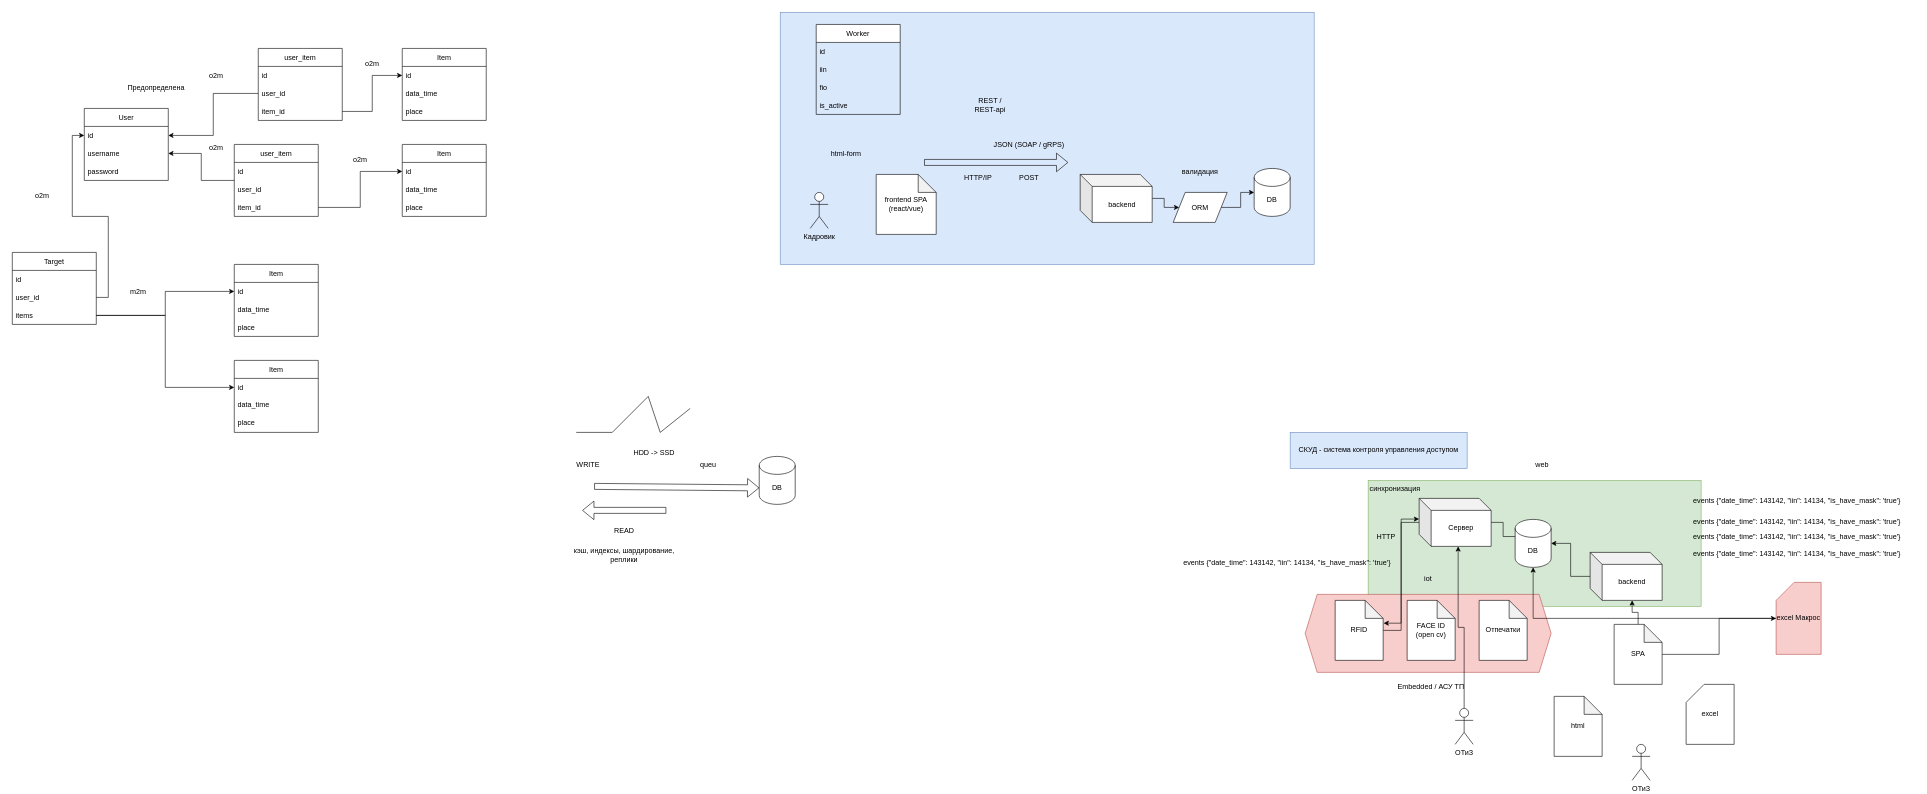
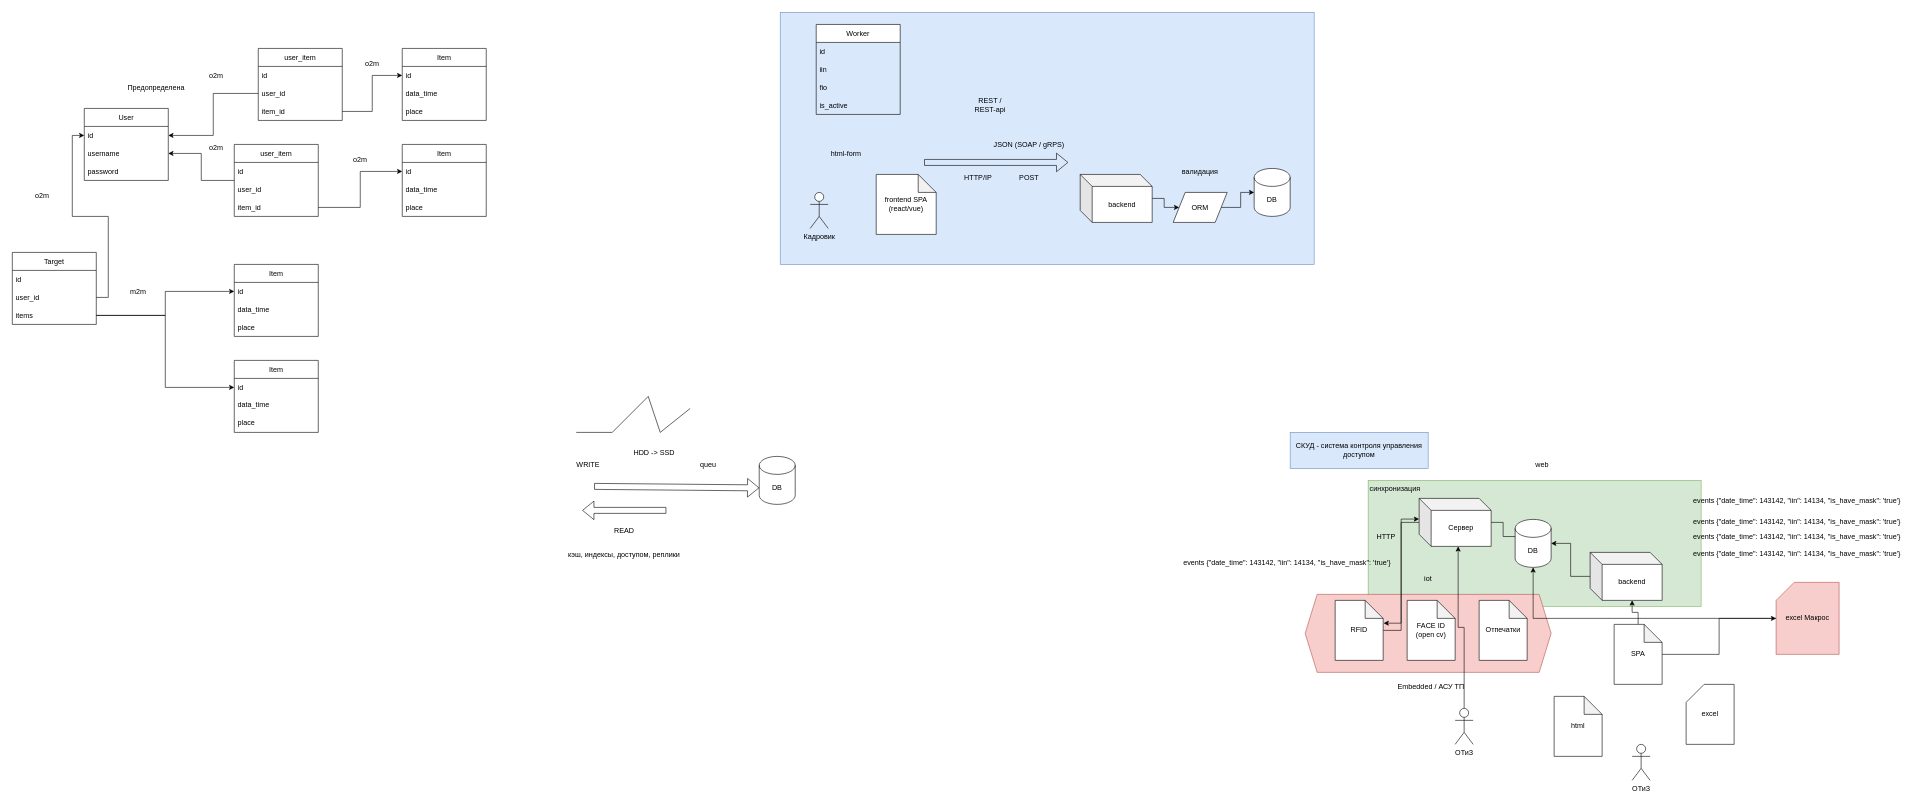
(1379, 450) -> (1359, 450)
(624, 555) -> (624, 555)
(1799, 618) -> (1808, 618)
